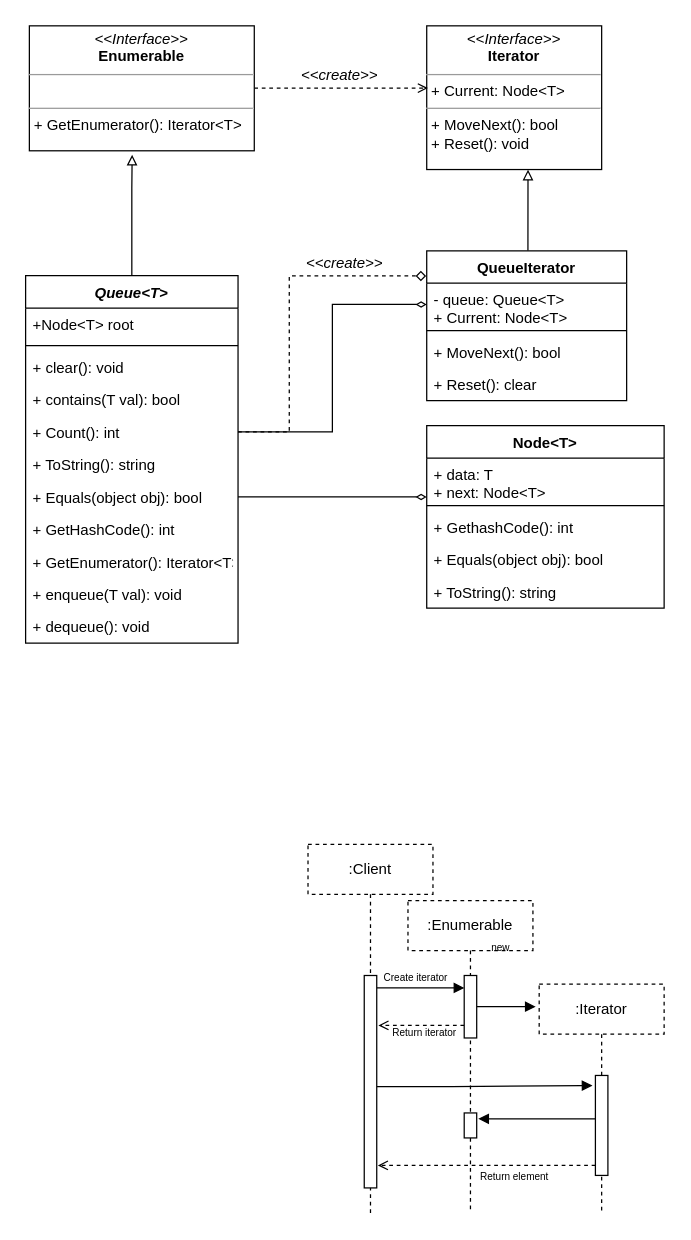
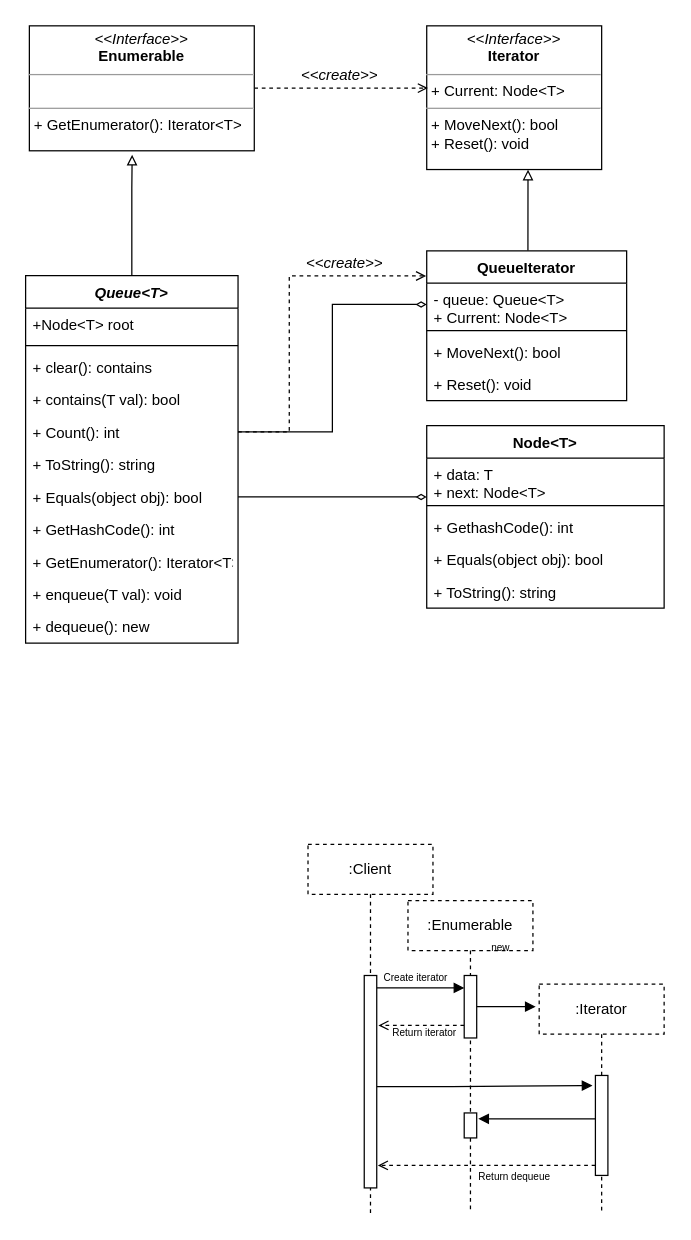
(415, 276) -> (418, 276)
(86, 368) -> (103, 368)
(493, 385) -> (489, 385)
(96, 628) -> (94, 628)
(515, 1176) -> (515, 1176)
